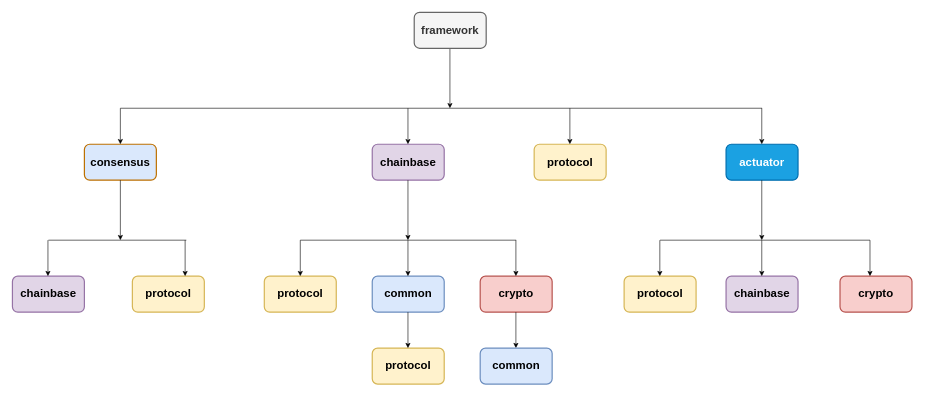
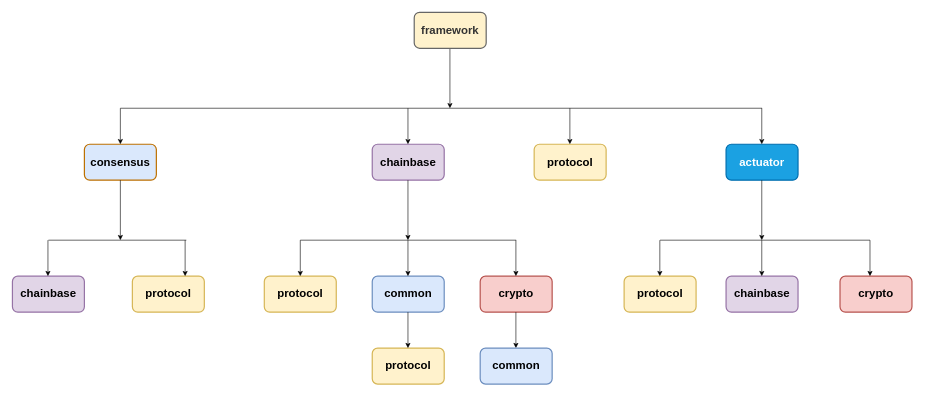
(450, 30) -> (450, 30)
